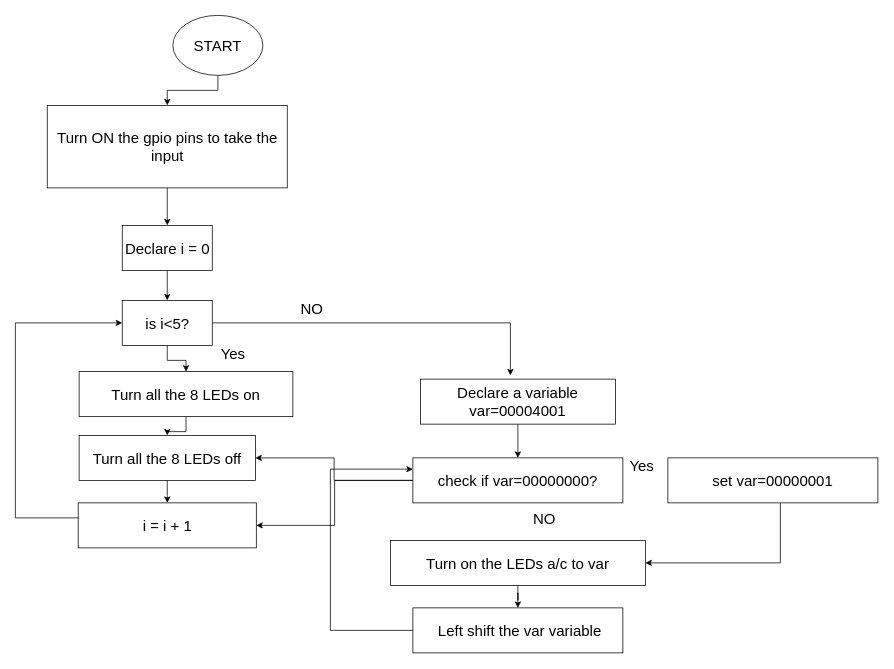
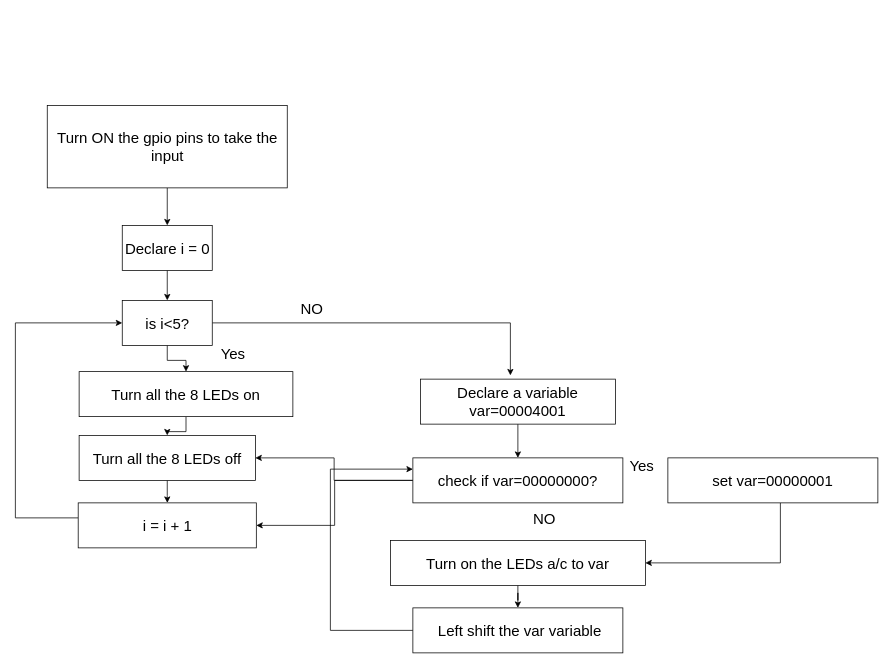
(218, 45) -> none
(190, 90) -> none
